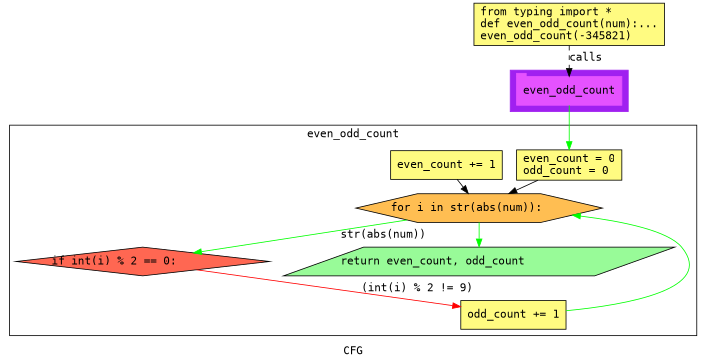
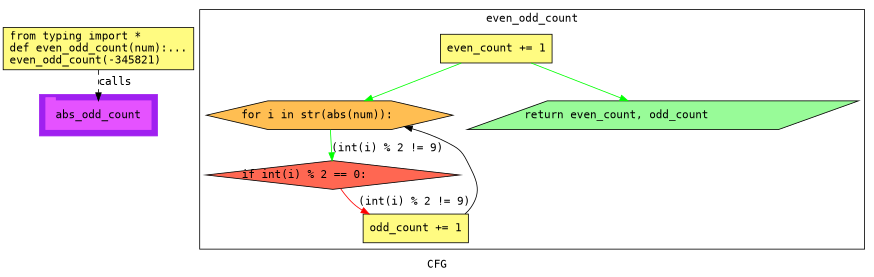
(569, 91) -> (98, 115)
(569, 165) -> none
(460, 183) -> (417, 80)
(479, 231) -> (576, 80)
(383, 235) -> (387, 148)
(688, 270) -> (465, 158)
